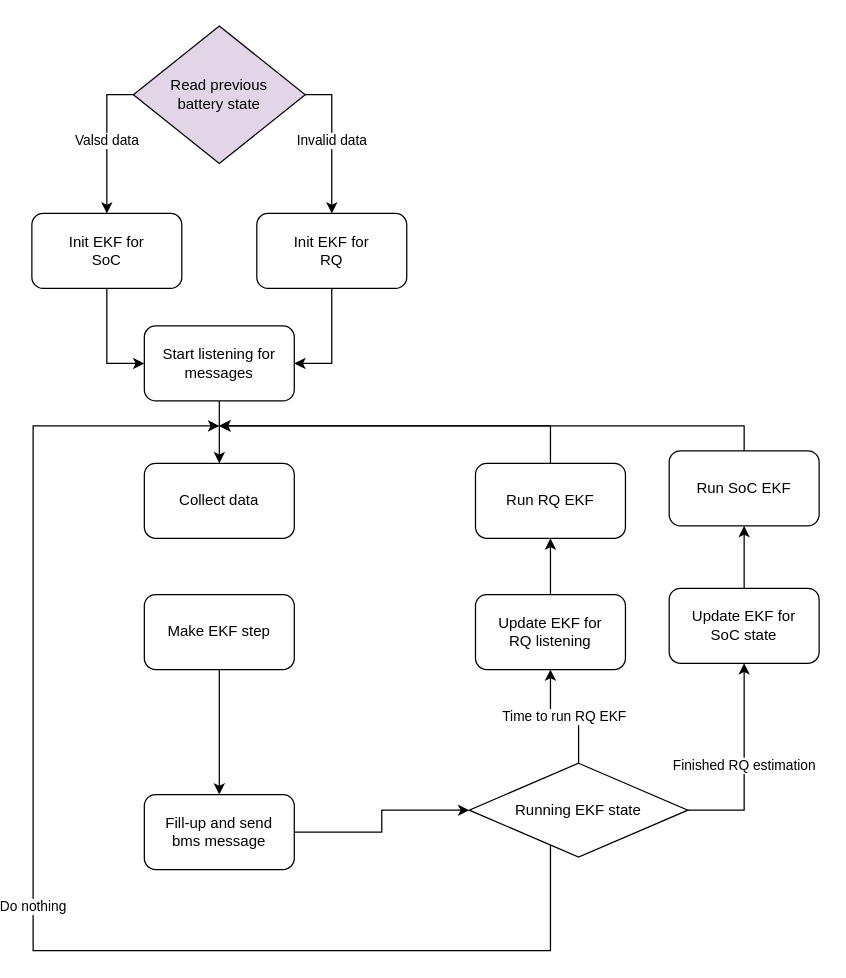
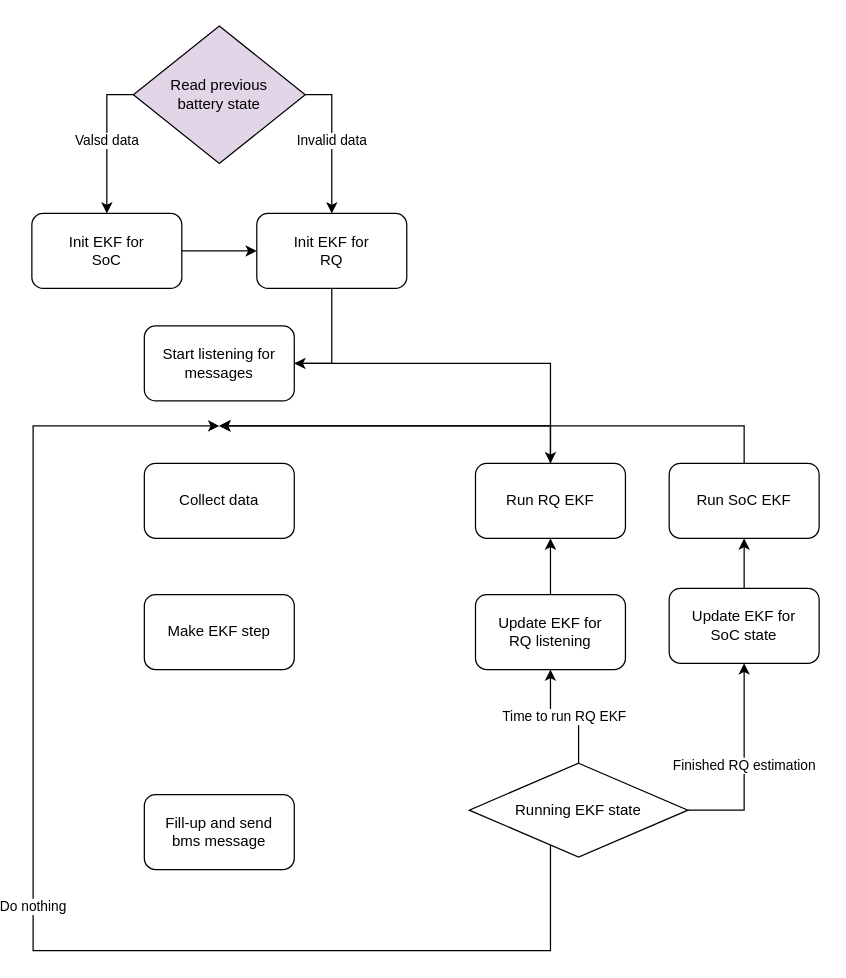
(107, 340) -> (215, 251)
(219, 428) -> (472, 363)
(744, 488) -> (744, 501)
(219, 727) -> none
(382, 826) -> none
